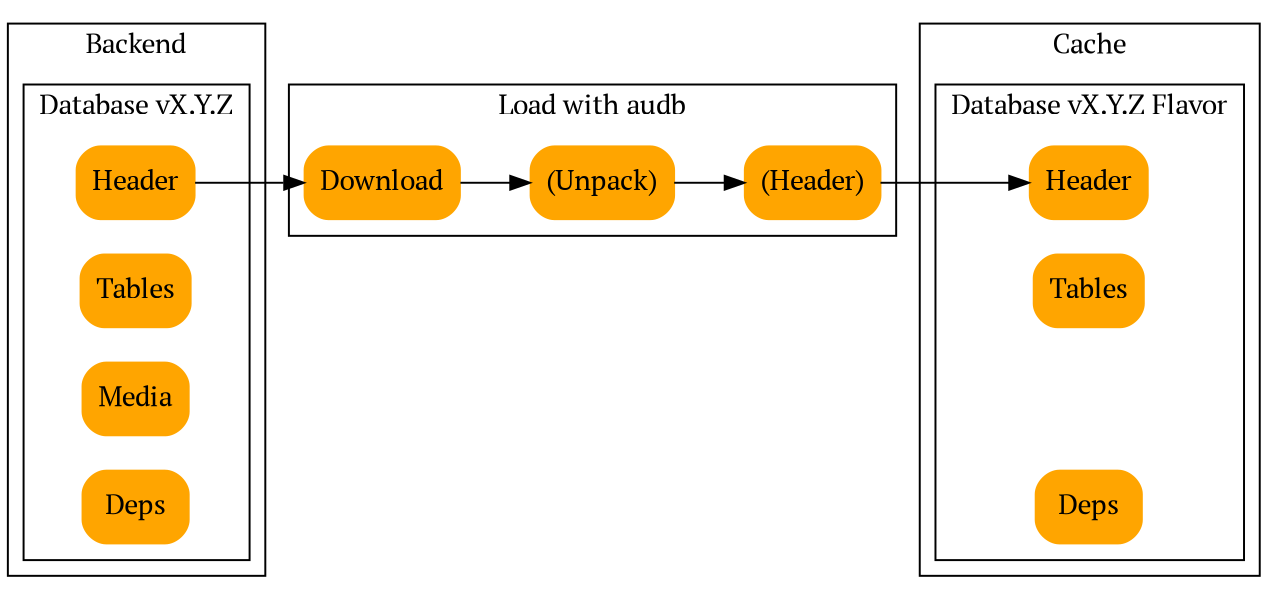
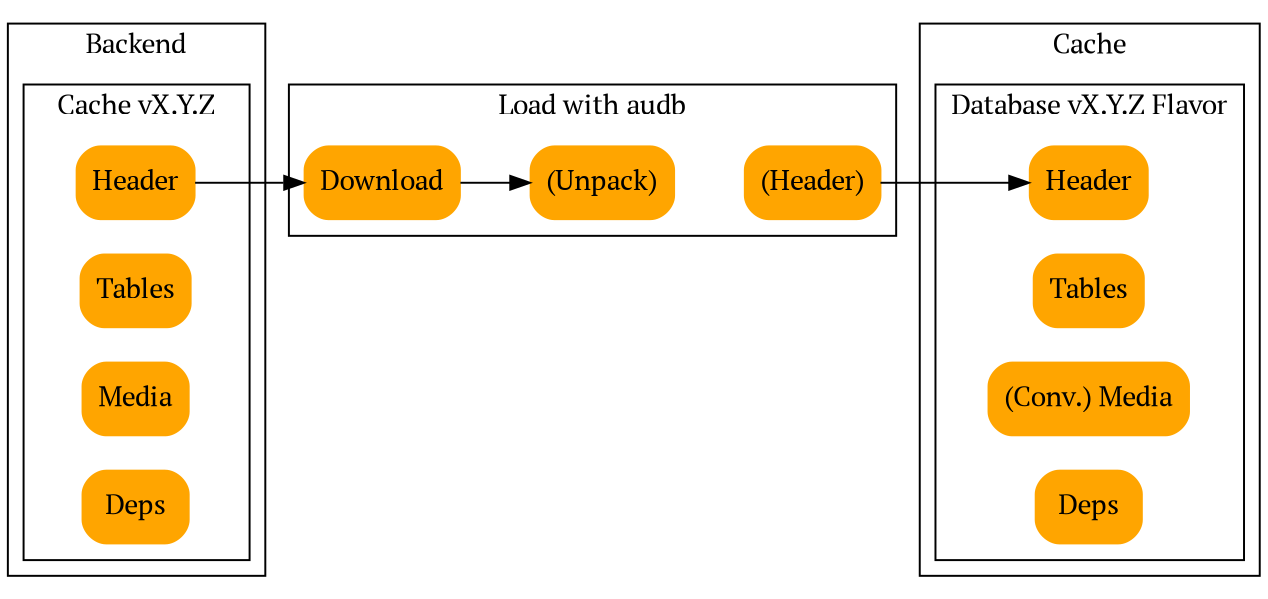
(137, 107) -> (137, 107)
(699, 183) -> none
none -> (1089, 399)
